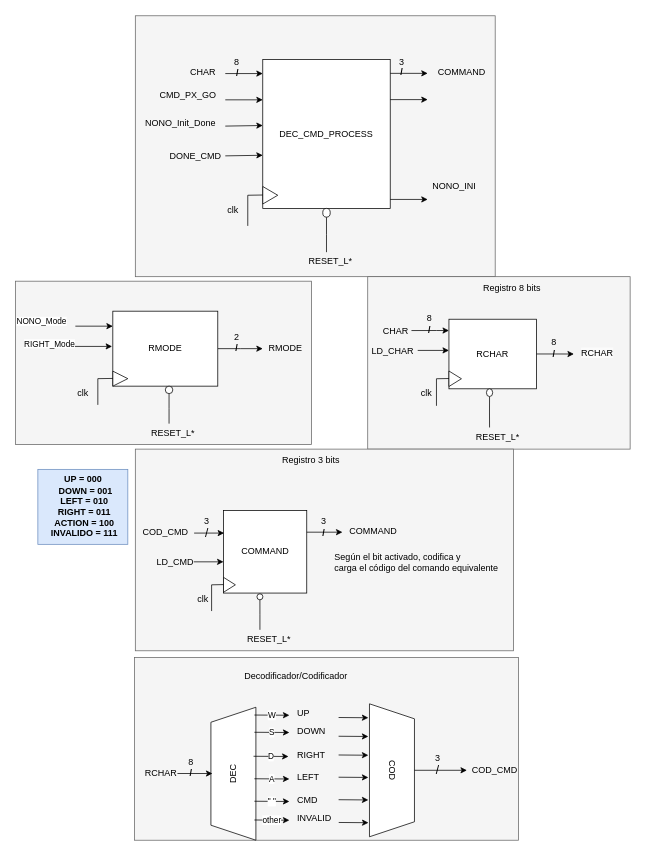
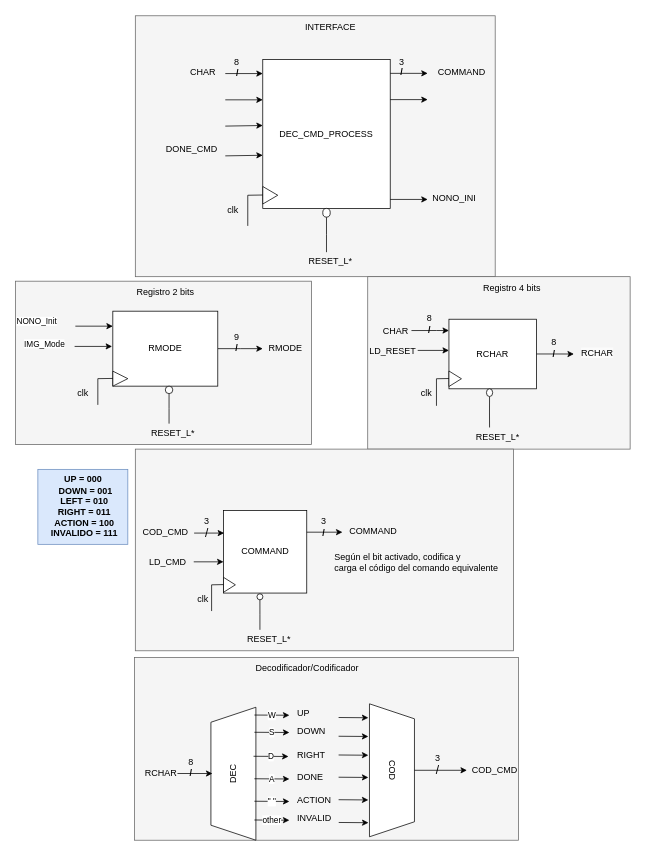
none -> (330, 27)
(188, 95) -> none
(180, 123) -> none
(195, 157) -> (192, 149)
(454, 186) -> (454, 197)
(512, 288) -> (512, 288)
none -> (165, 292)
(40, 322) -> (38, 322)
(237, 337) -> (237, 337)
(50, 344) -> (45, 344)
(393, 351) -> (393, 351)
(311, 460) -> none
(175, 562) -> (168, 562)
(296, 676) -> (307, 669)
(307, 777) -> (307, 777)
(305, 800) -> (312, 800)
